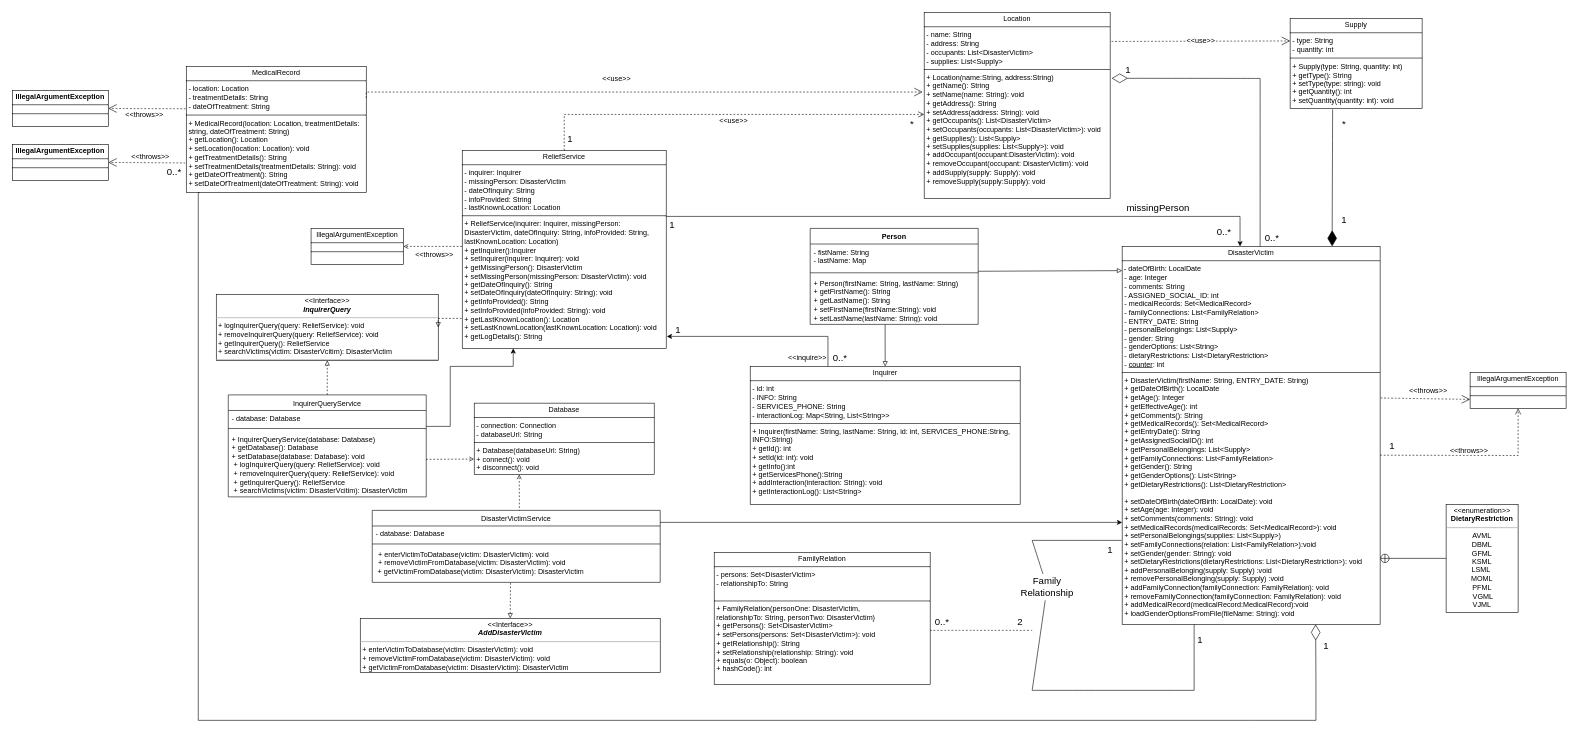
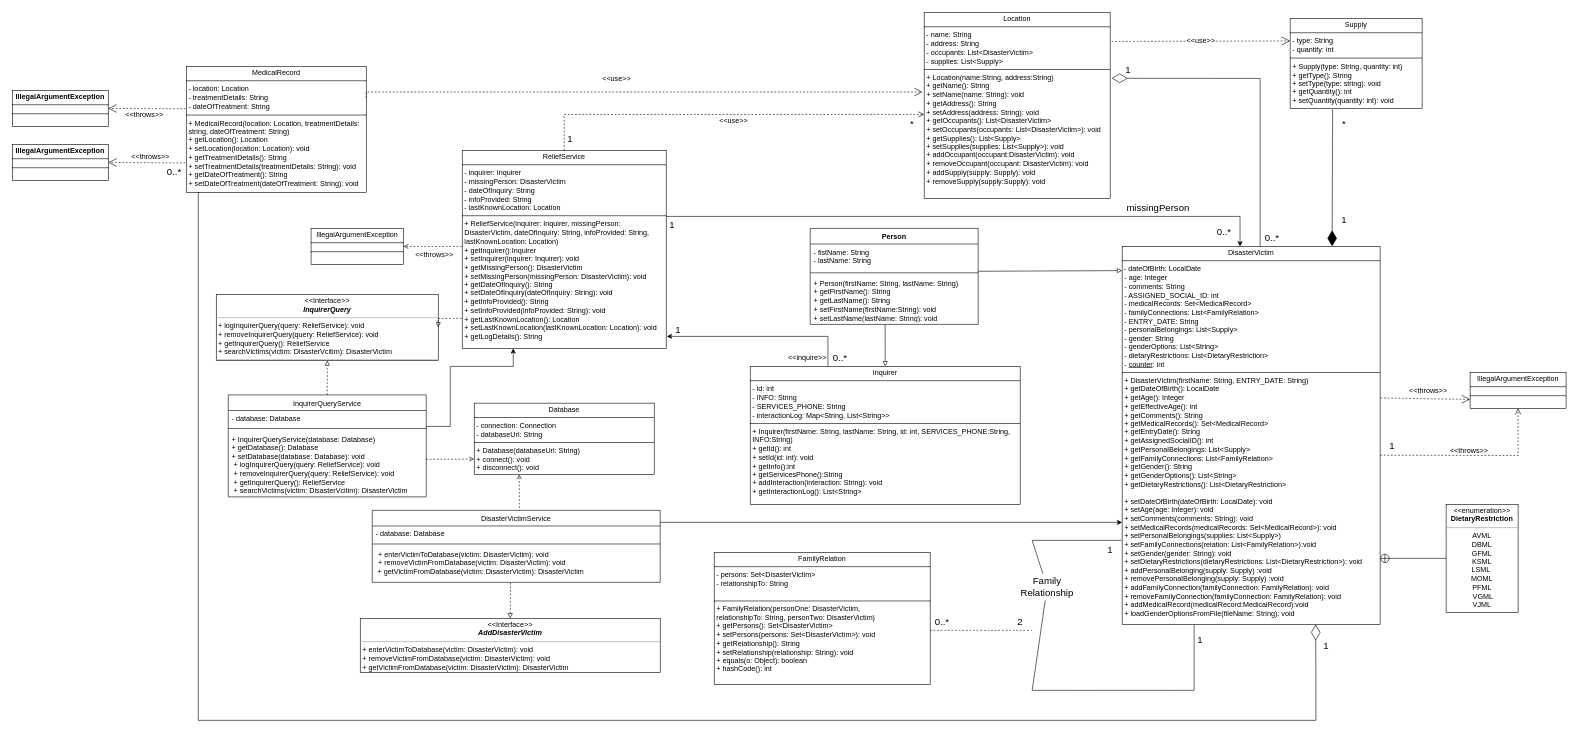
(846, 257) -> (846, 257)
